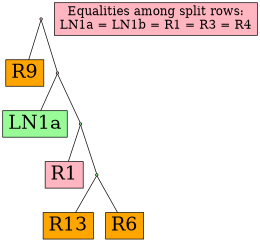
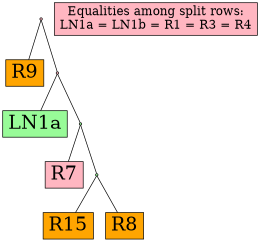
(64, 175) -> (64, 175)
(68, 226) -> (68, 226)
(125, 226) -> (125, 226)
